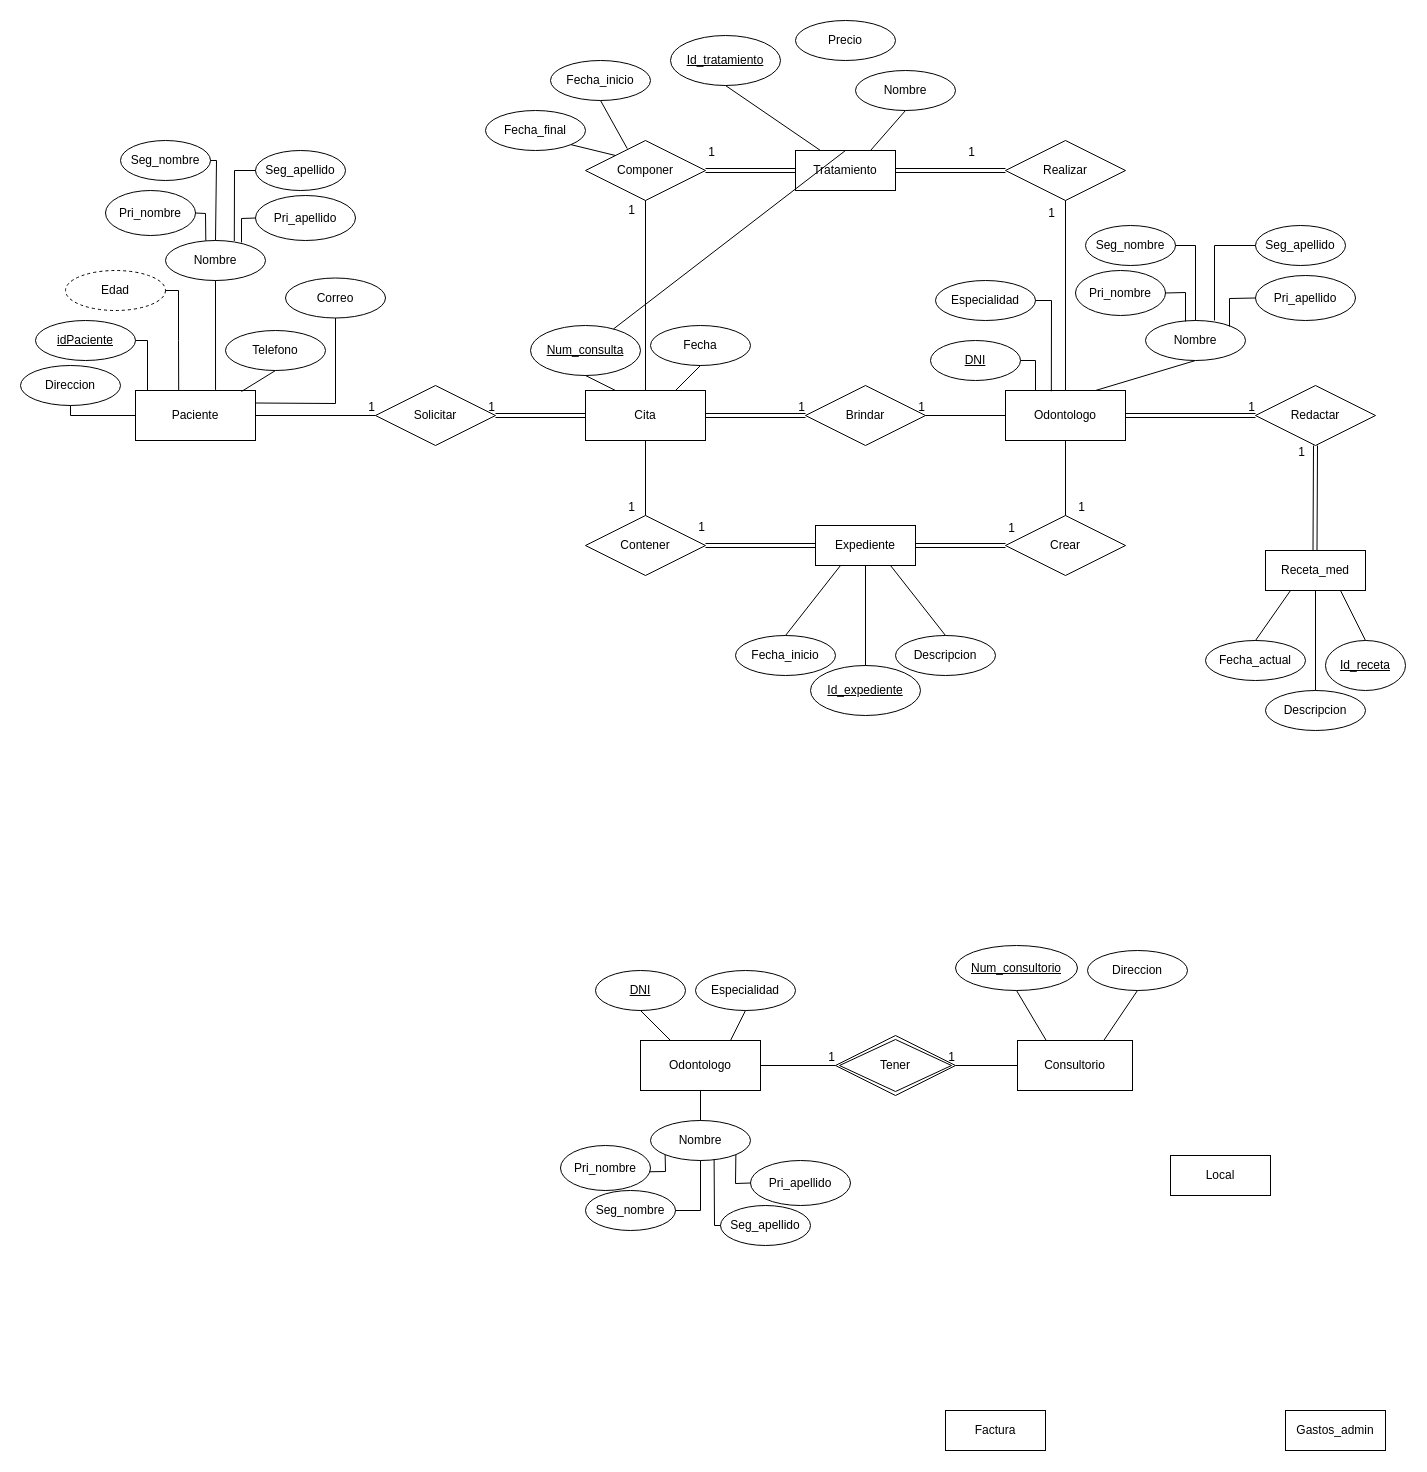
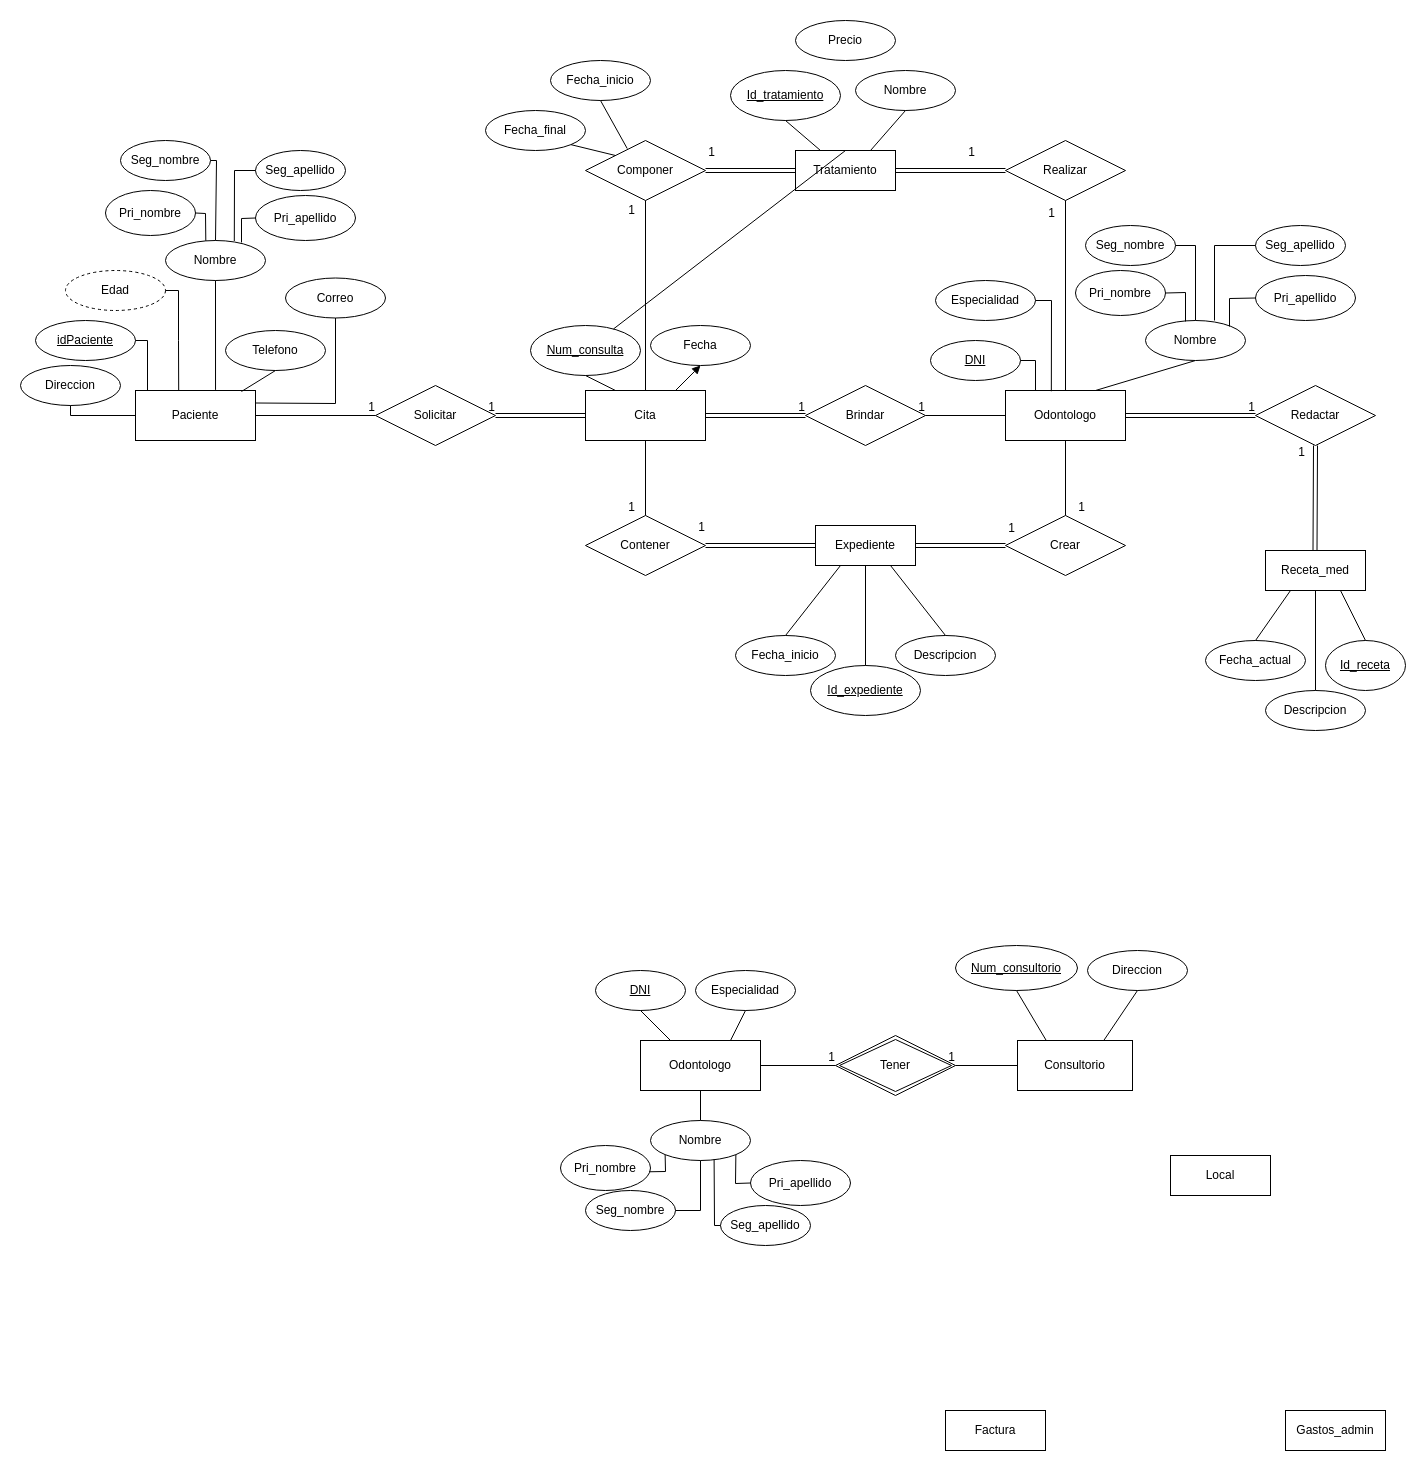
(726, 61) -> (786, 96)
(696, 370) -> (693, 373)
